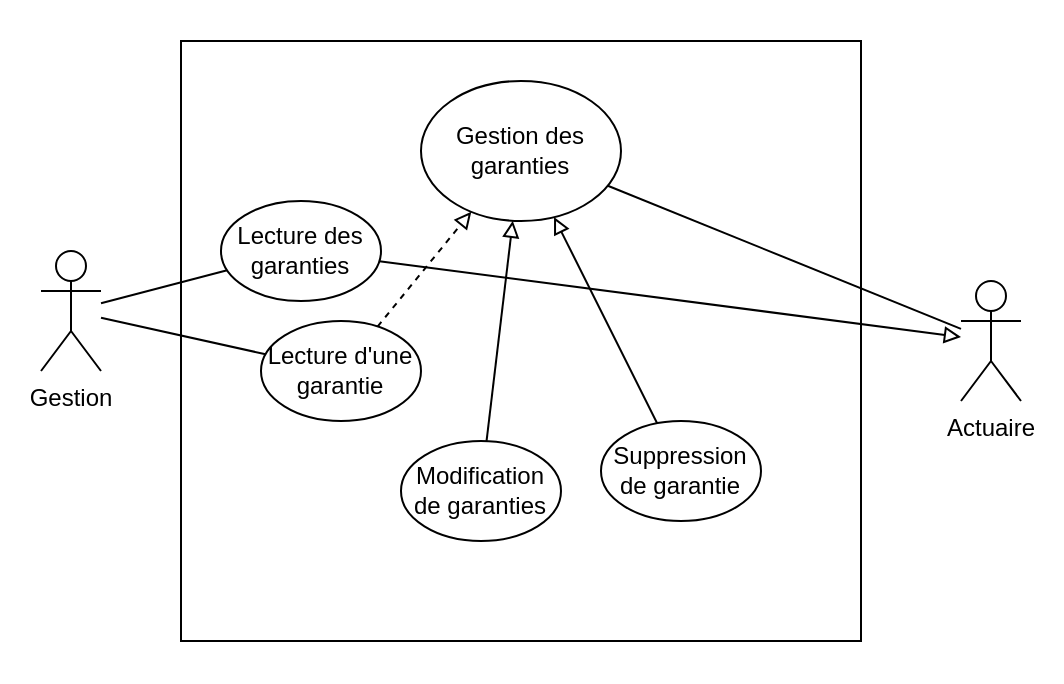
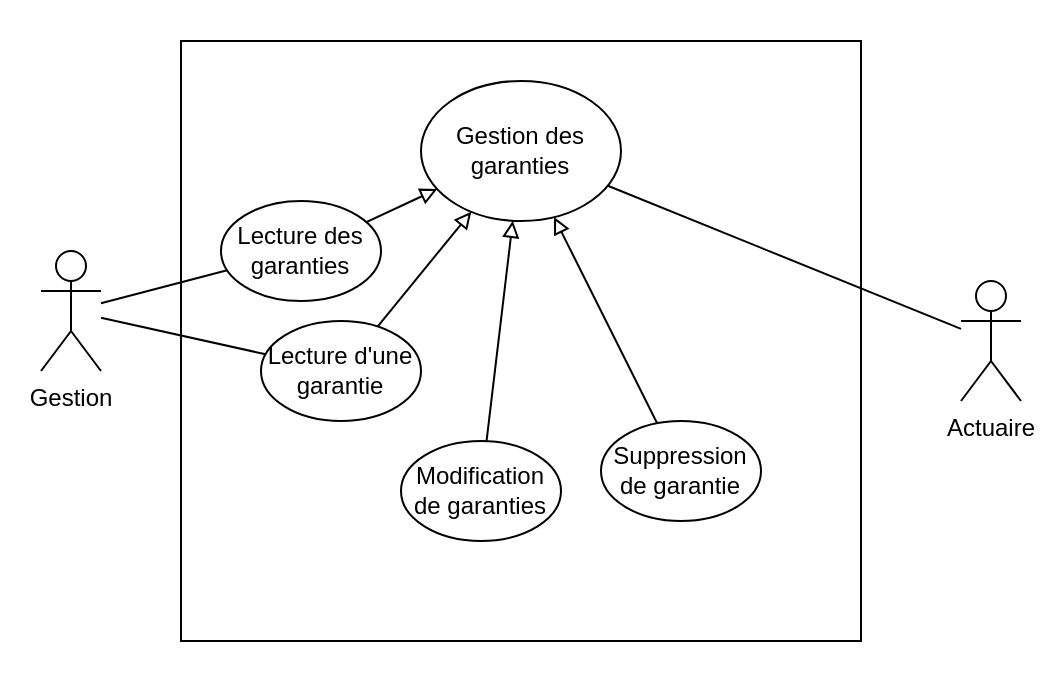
(420, 274) -> (420, 274)
(768, 312) -> (394, 209)
